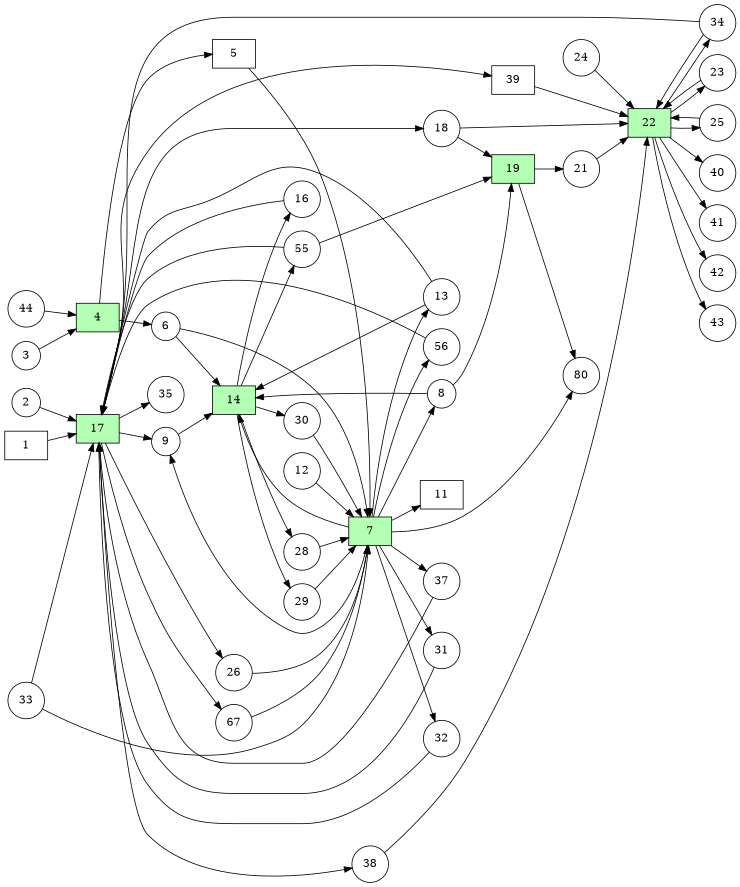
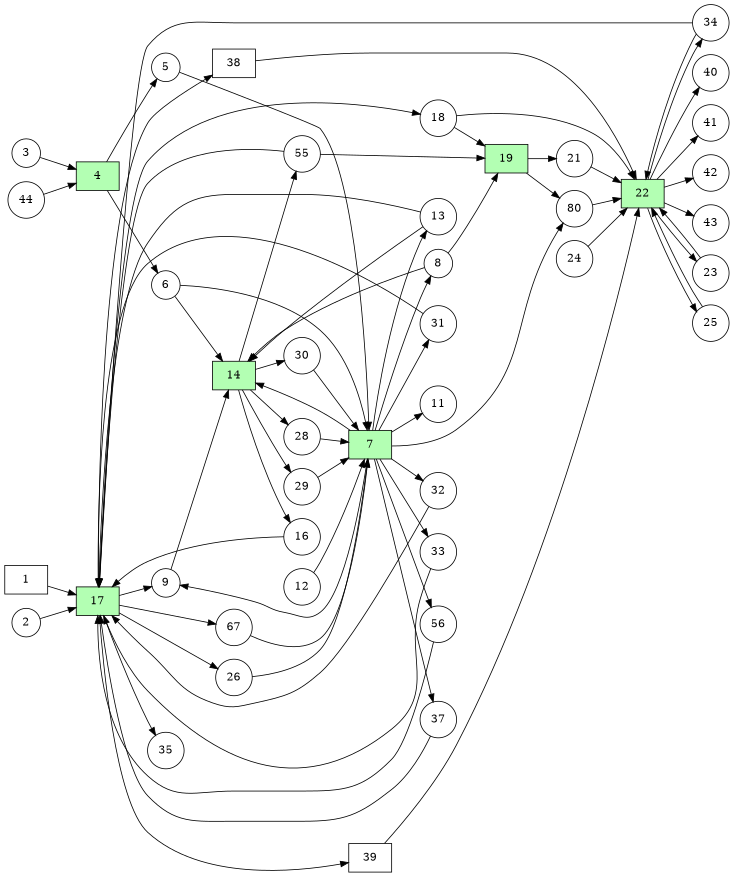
(234, 54) -> (166, 67)
none -> (603, 202)
(442, 495) -> (438, 404)
(264, 745) -> (402, 494)
(370, 864) -> (234, 63)
